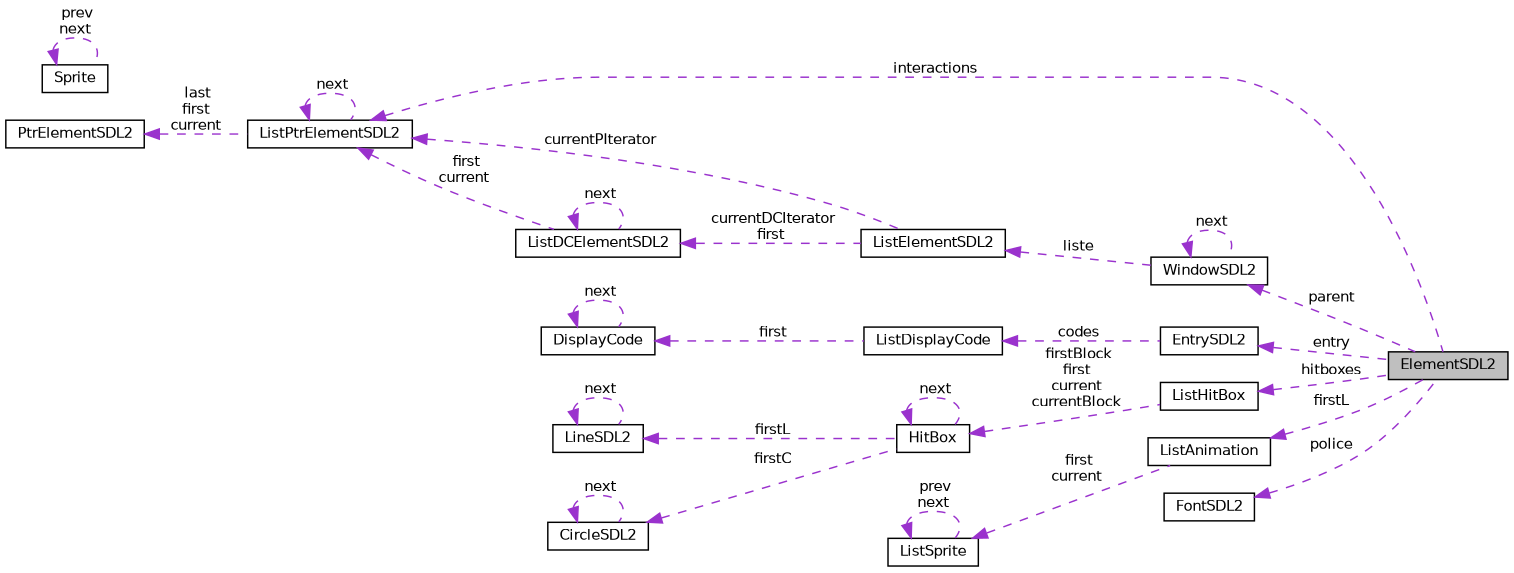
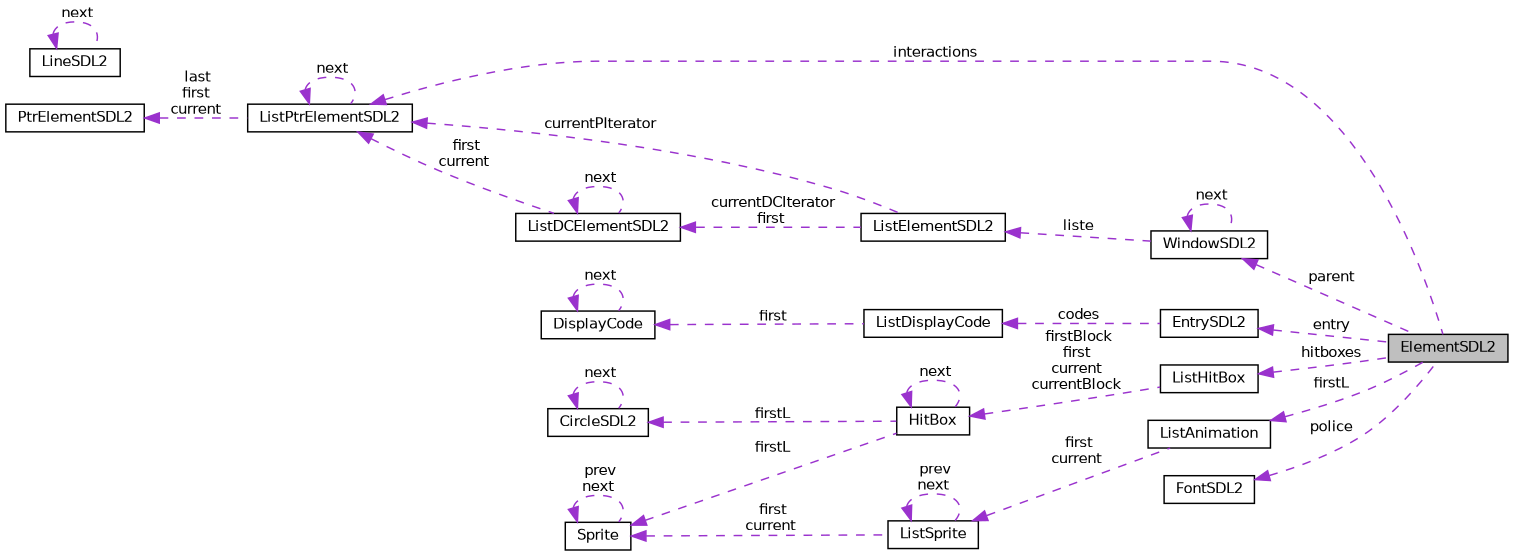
(778, 439) -> (771, 477)
(771, 460) -> (771, 415)
none -> (767, 535)
